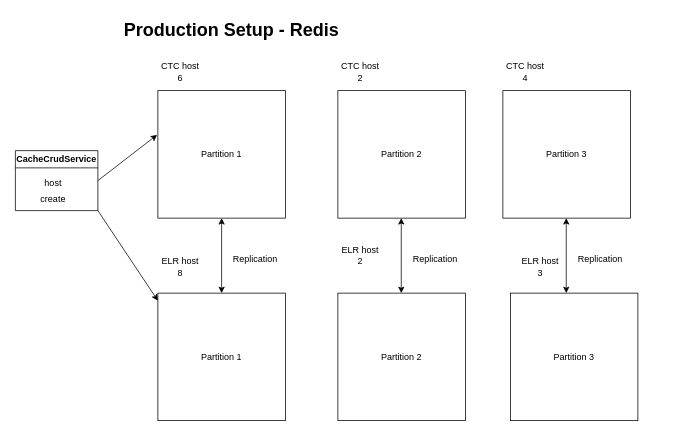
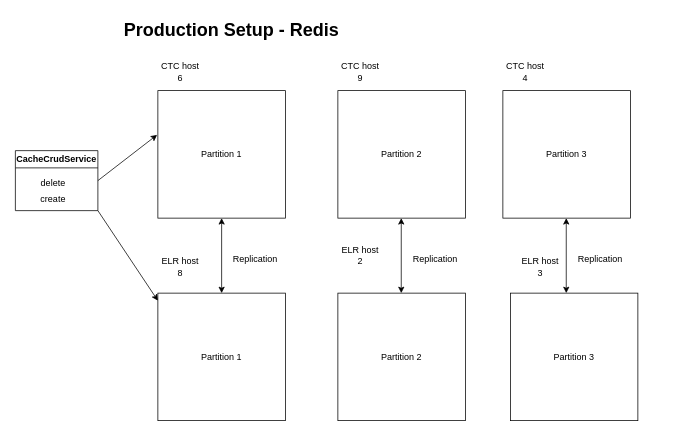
(360, 72) -> (360, 72)
(53, 183) -> (53, 183)
